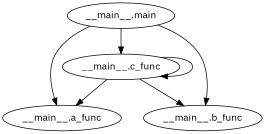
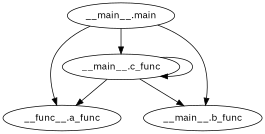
(62, 118) -> (62, 118)
